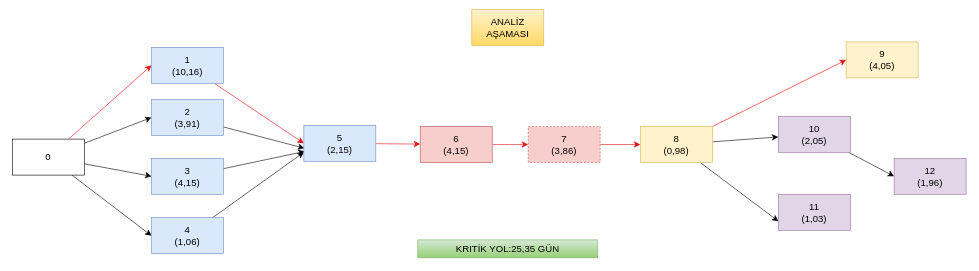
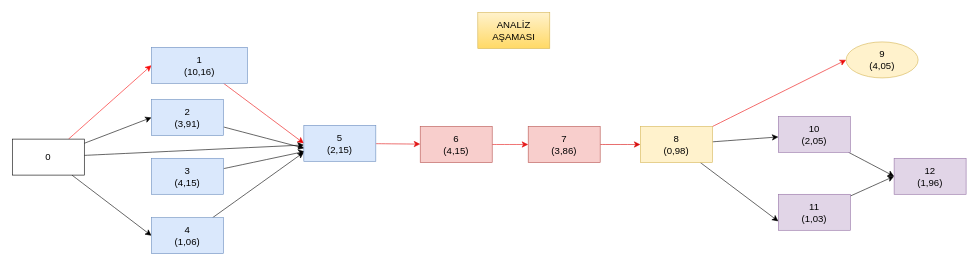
(508, 27) -> (514, 30)
(882, 60) -> (882, 60)
(188, 65) -> (200, 65)
(564, 144) -> (564, 144)
(117, 170) -> (188, 150)
none -> (871, 187)
(508, 249) -> none
